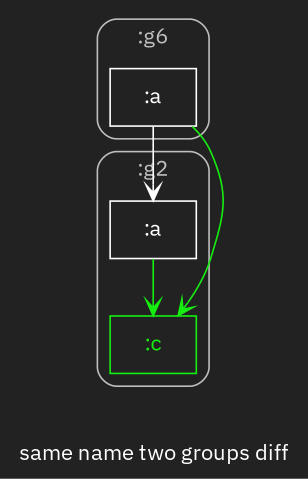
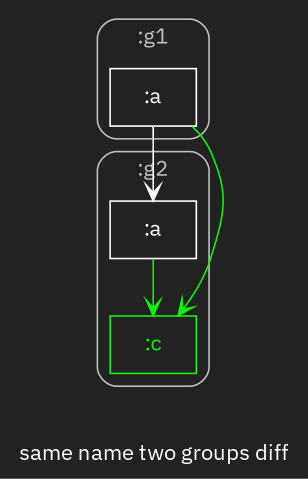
(153, 38) -> (153, 38)
